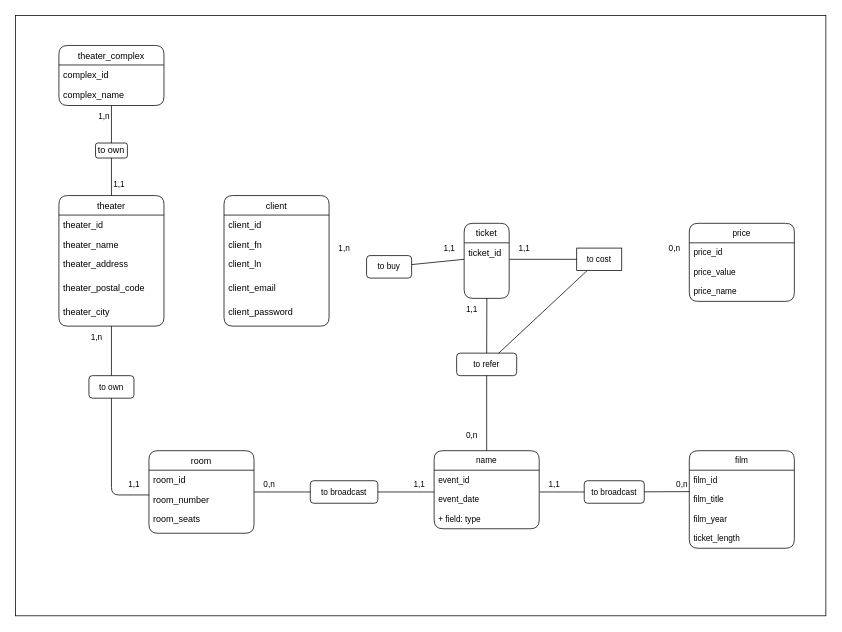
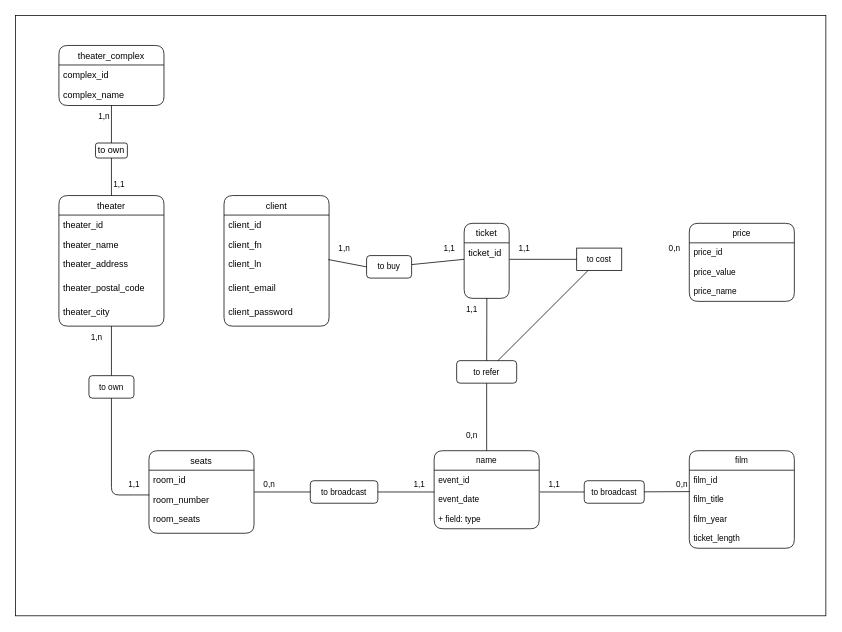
none -> (347, 263)
(486, 364) -> (486, 372)
(201, 461) -> (201, 461)
